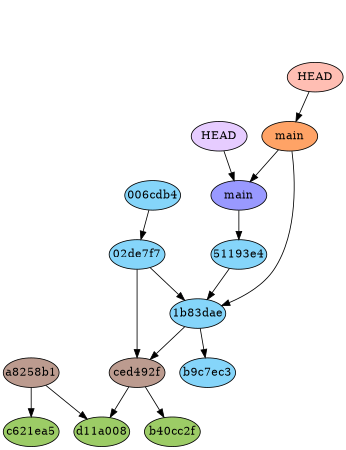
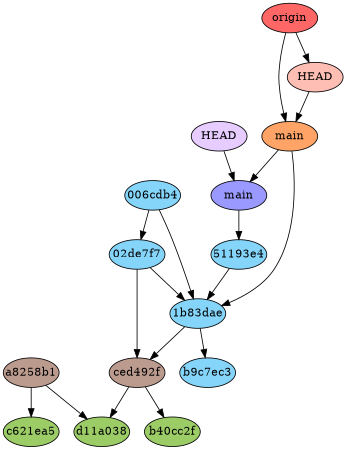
none -> (290, 18)
none -> (176, 250)
(102, 432) -> (102, 432)
